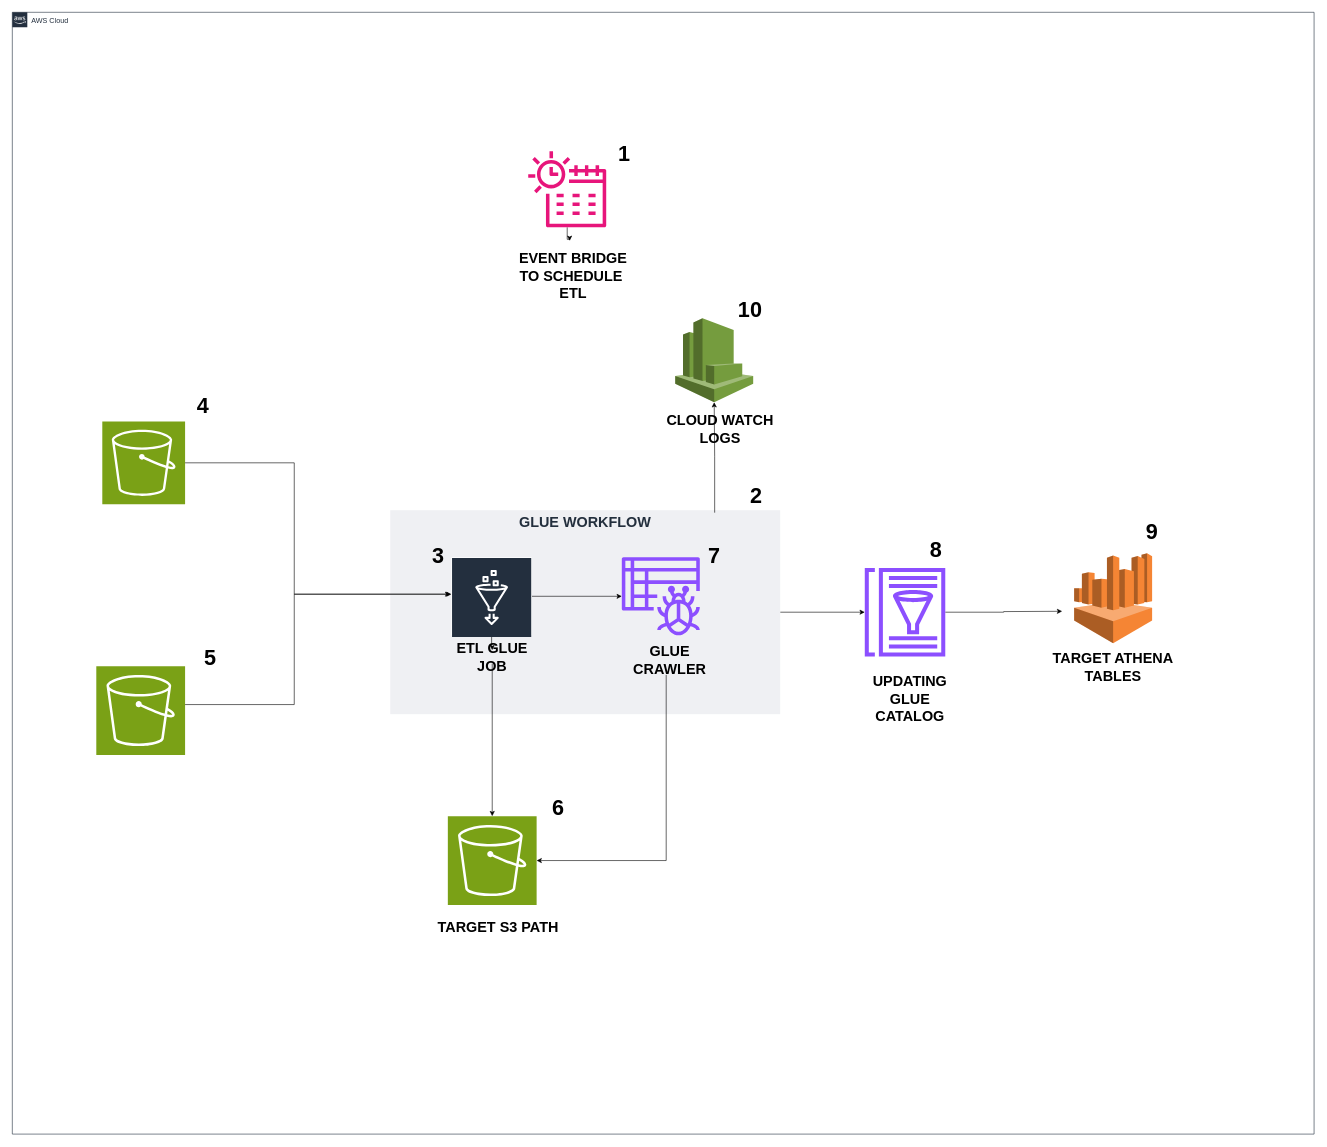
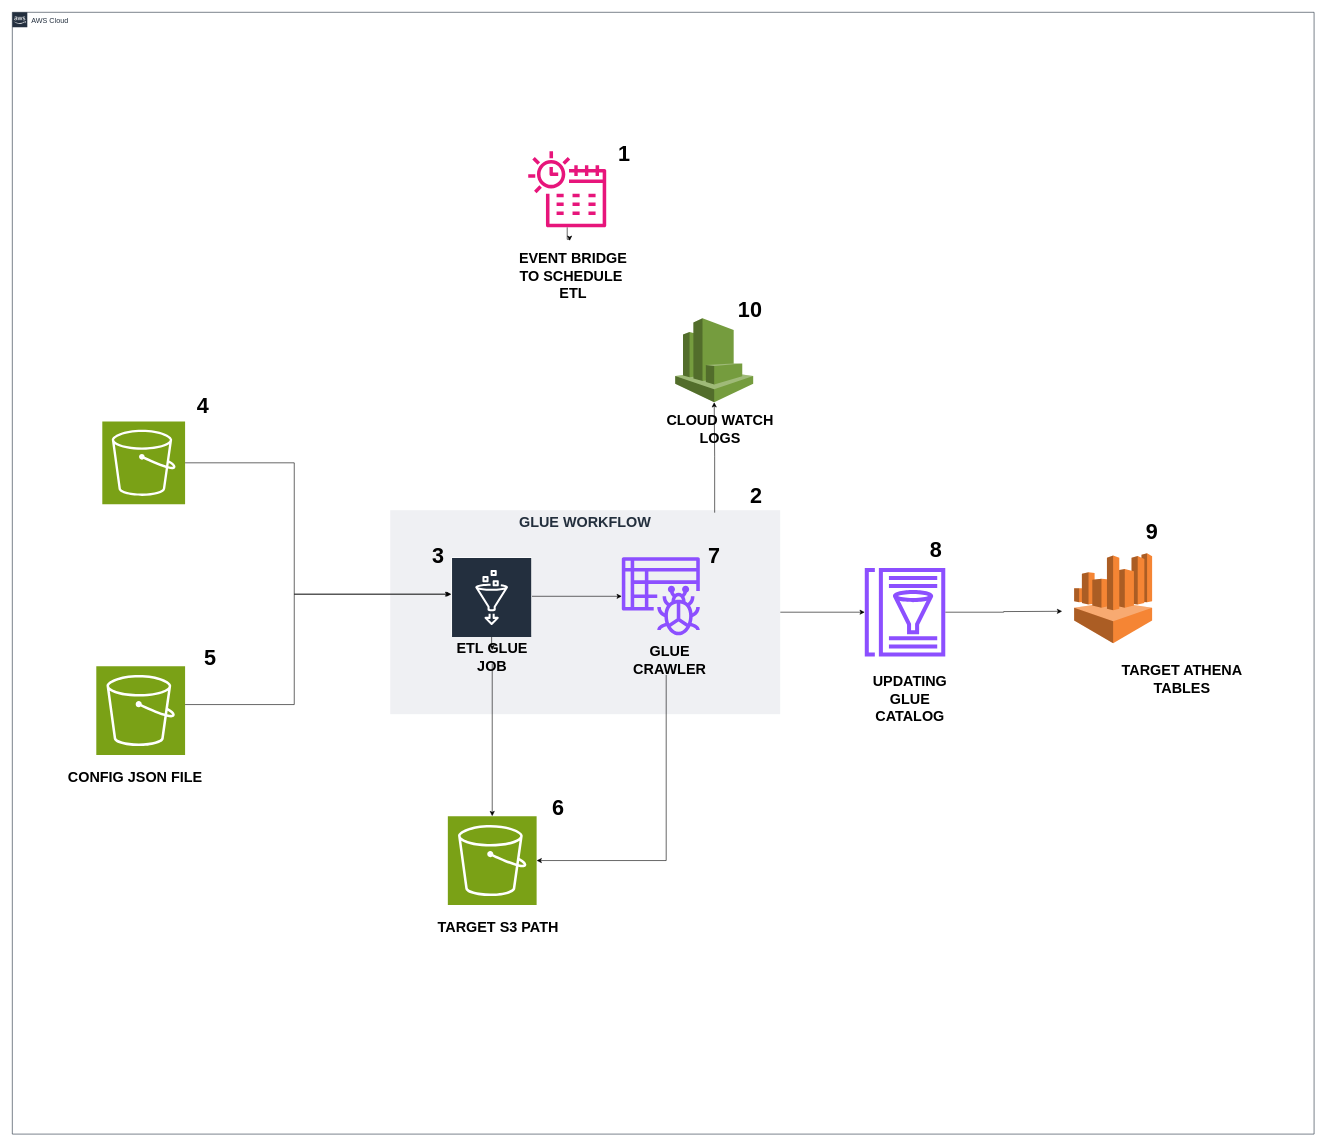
(1113, 667) -> (1182, 679)
none -> (135, 777)
